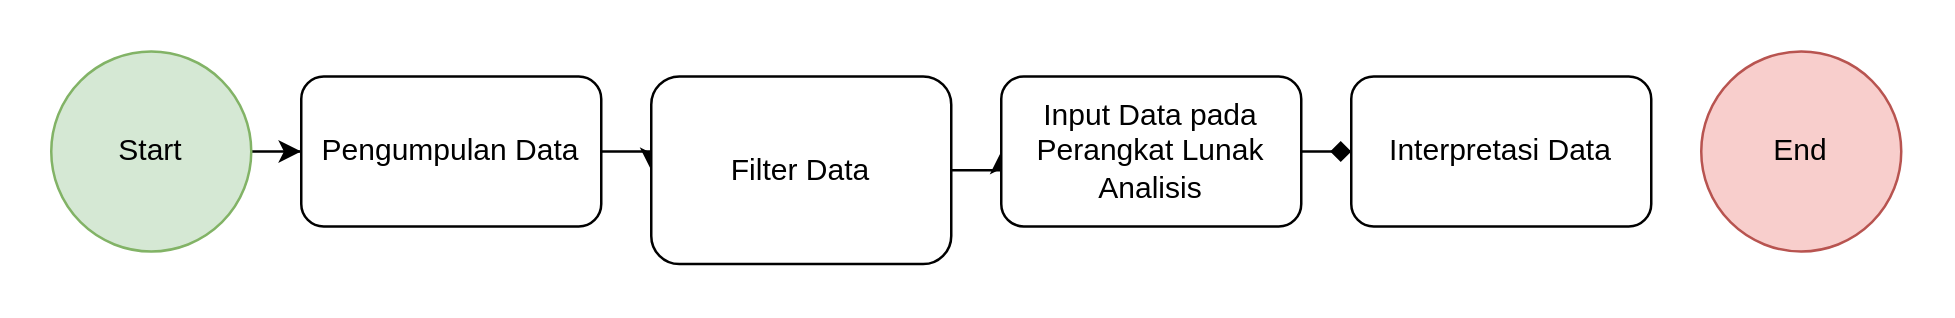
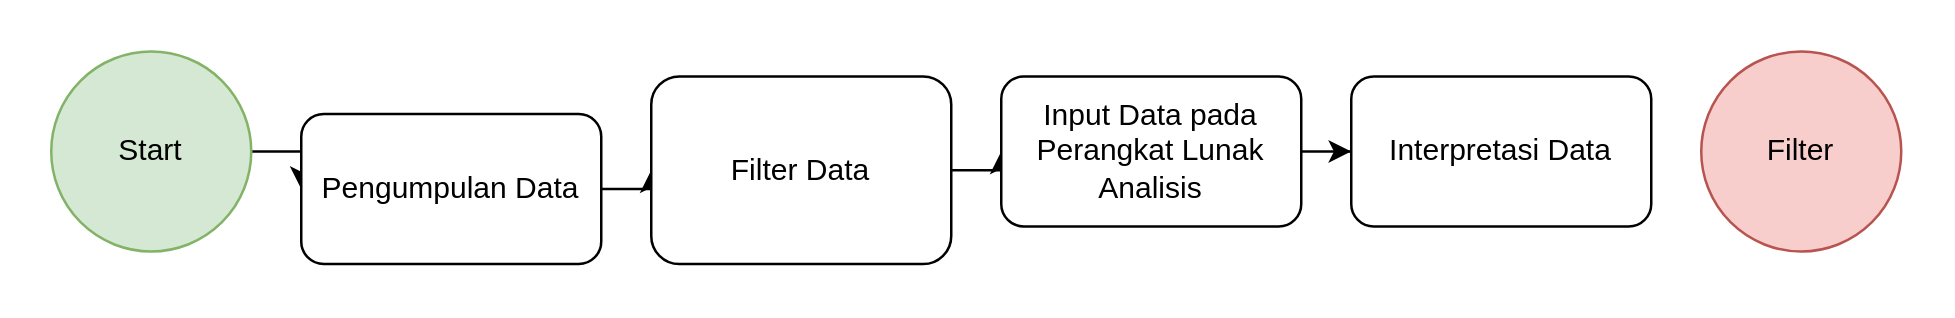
(451, 151) -> (451, 189)
(1331, 151) -> (1332, 151)
(1801, 151) -> (1801, 151)
